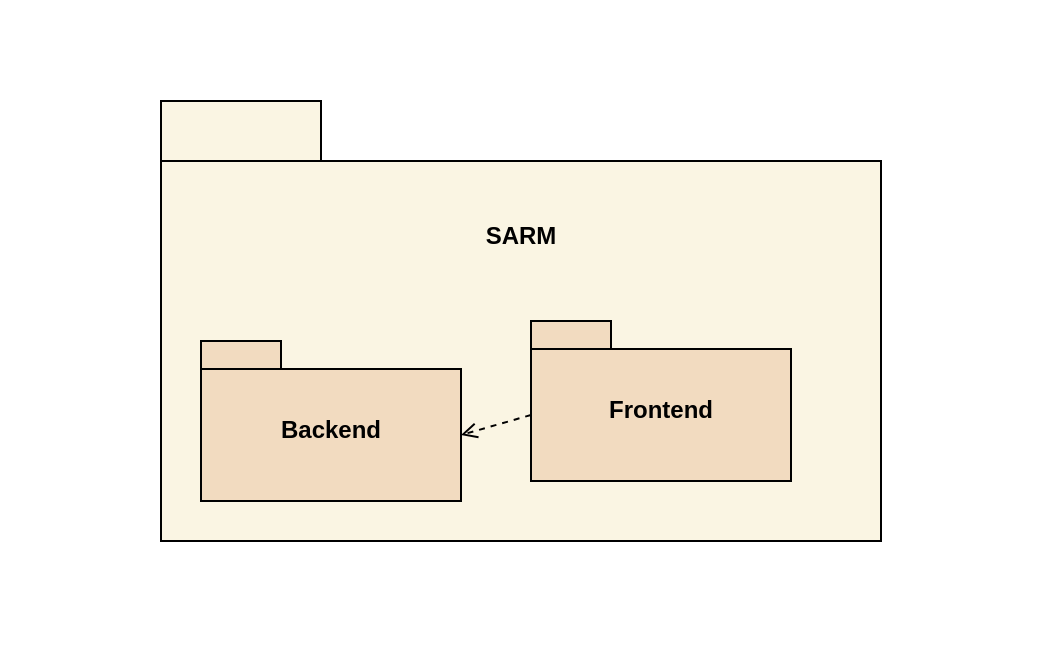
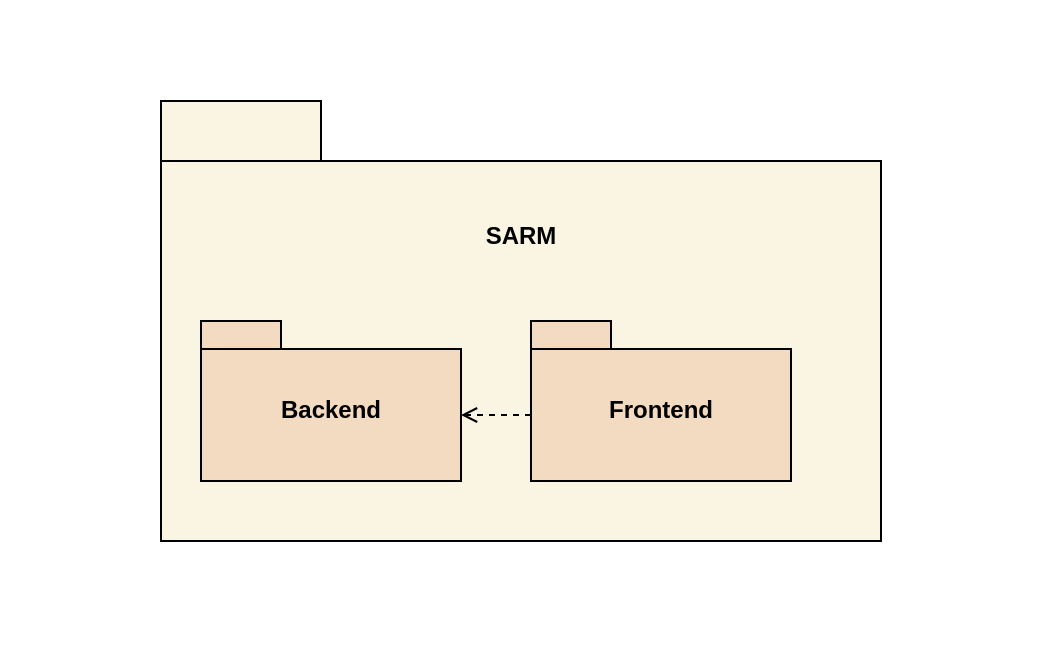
(331, 421) -> (331, 401)
